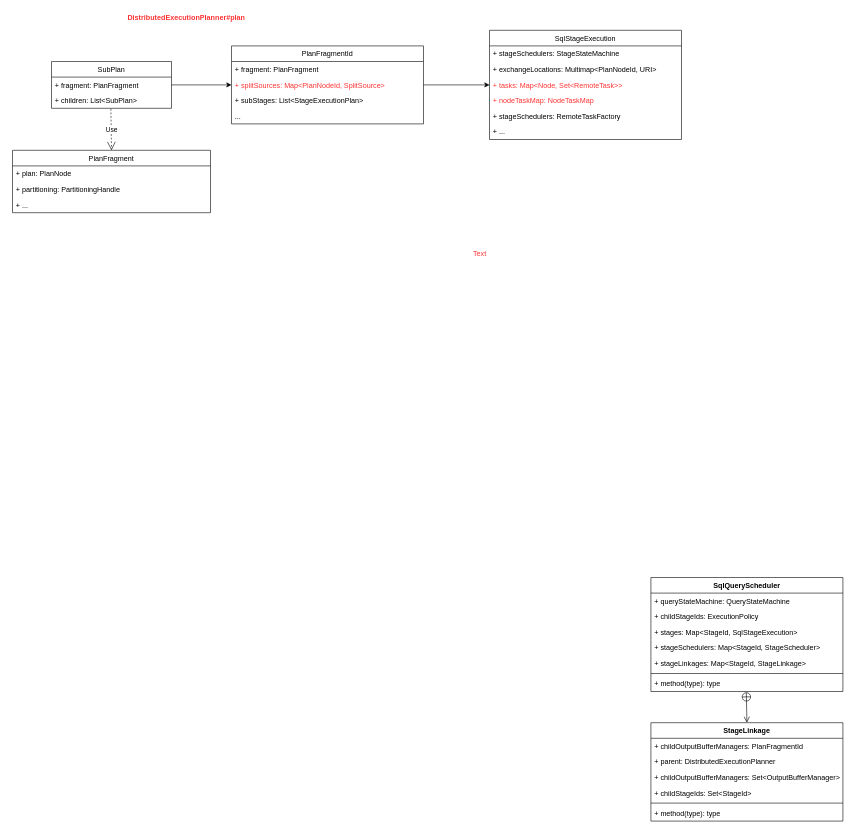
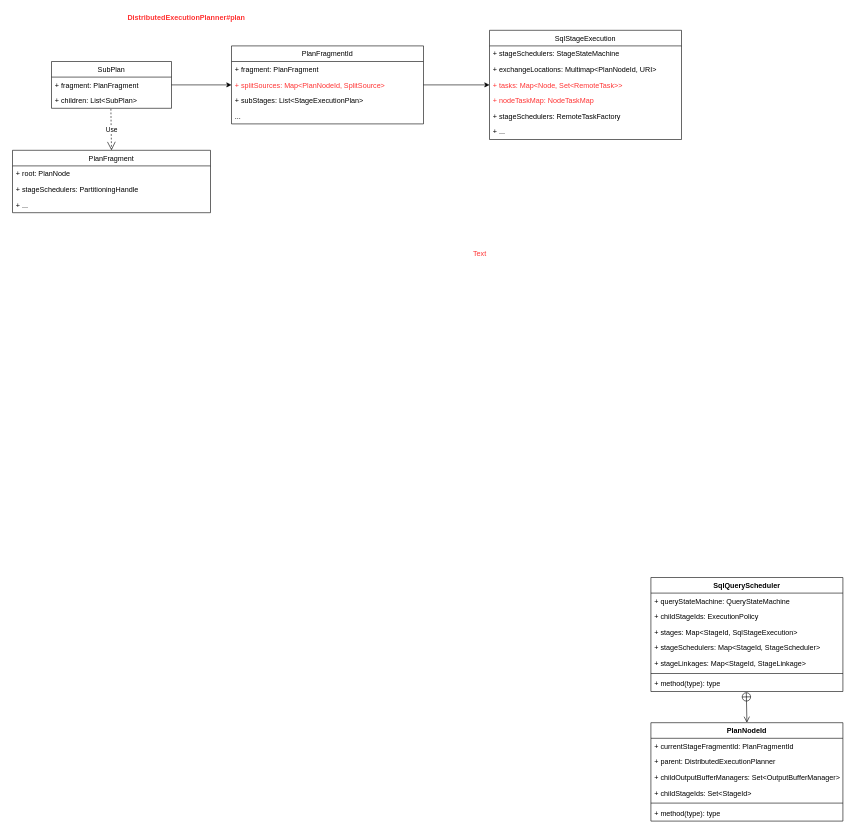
(43, 174) -> (44, 174)
(76, 190) -> (84, 190)
(746, 731) -> (746, 731)
(735, 746) -> (731, 746)
